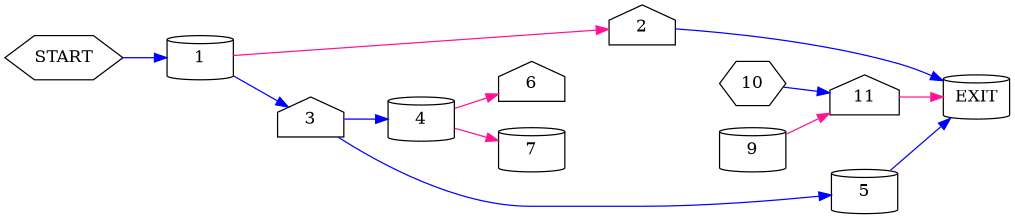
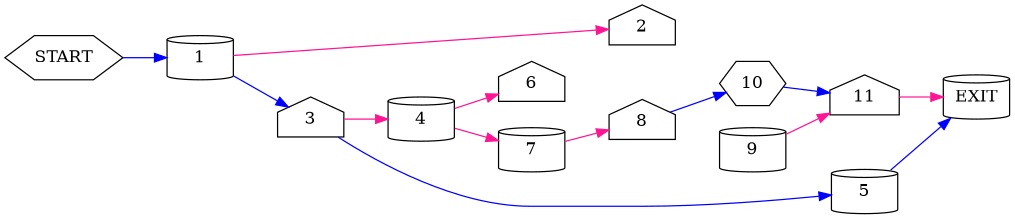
(805, 44) -> none
(360, 119) -> (360, 119)
none -> (642, 122)
